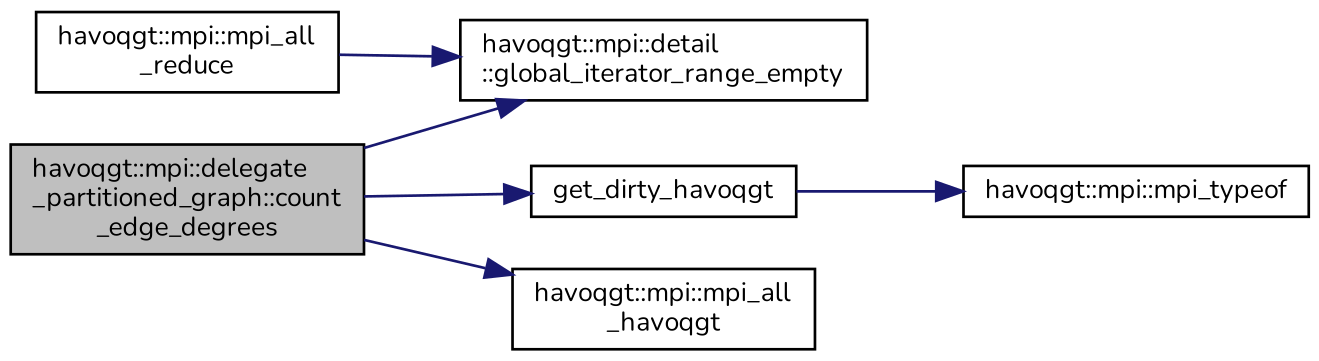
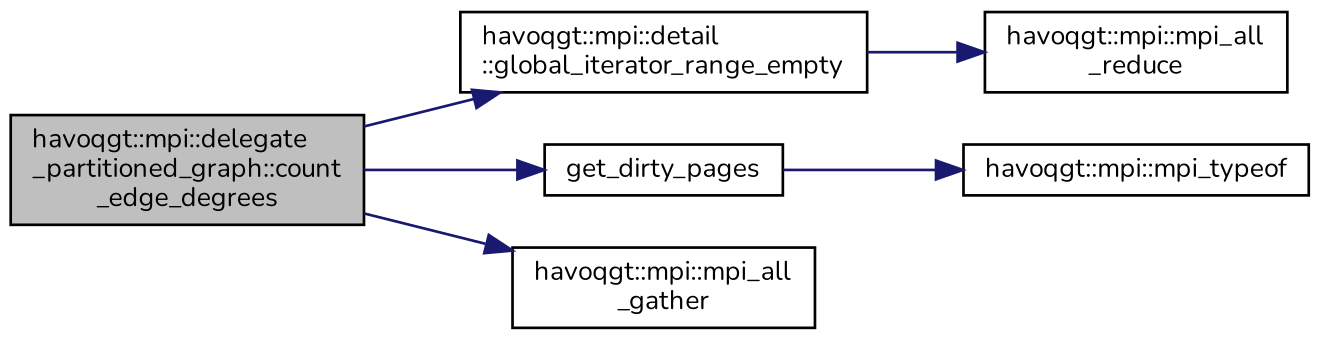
(386, 56) -> (912, 52)
(664, 191) -> (664, 170)
(664, 309) -> (664, 288)
